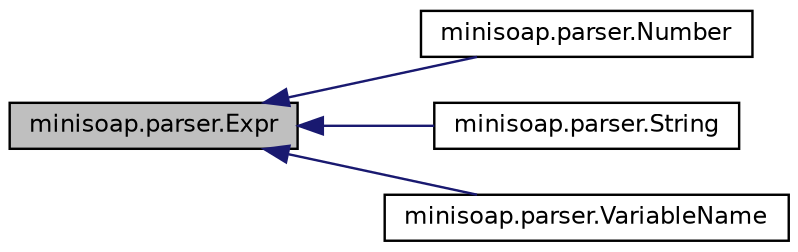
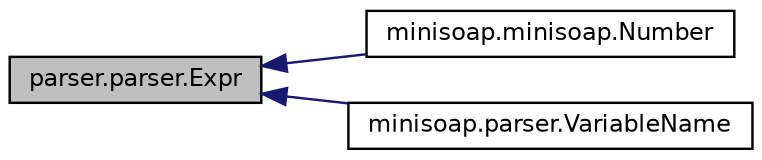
(587, 34) -> (550, 34)
(154, 126) -> (135, 80)
(587, 126) -> none
